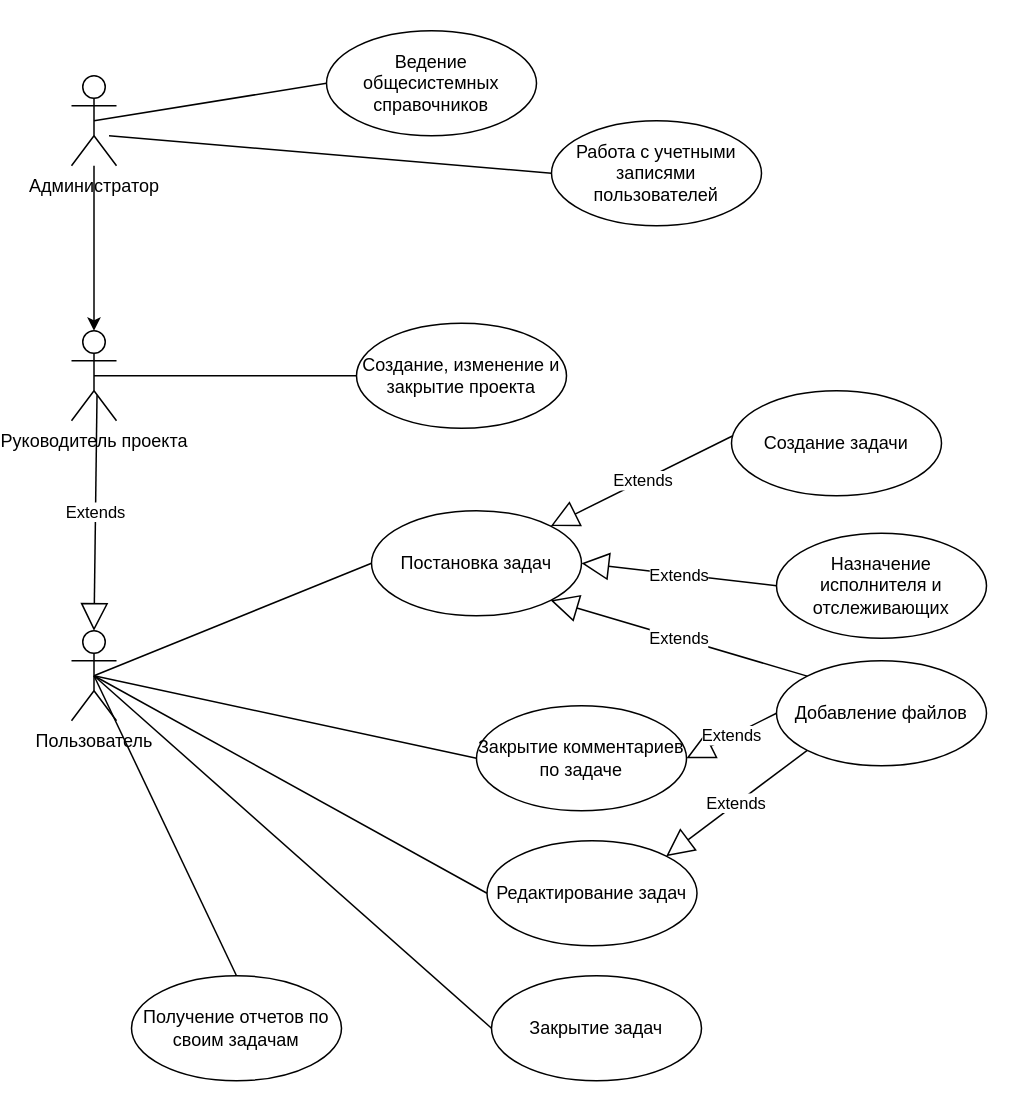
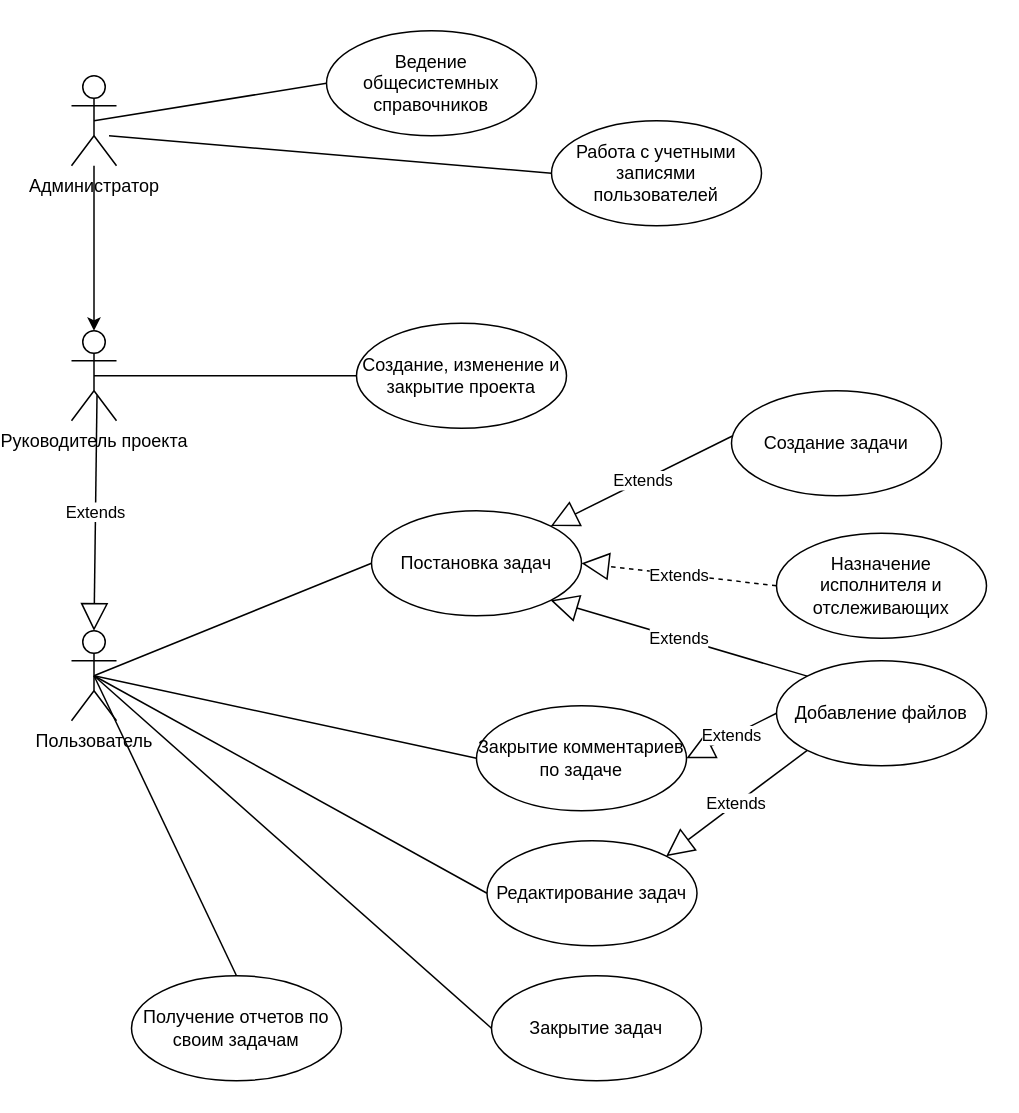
(739, 582) -> (739, 582)
